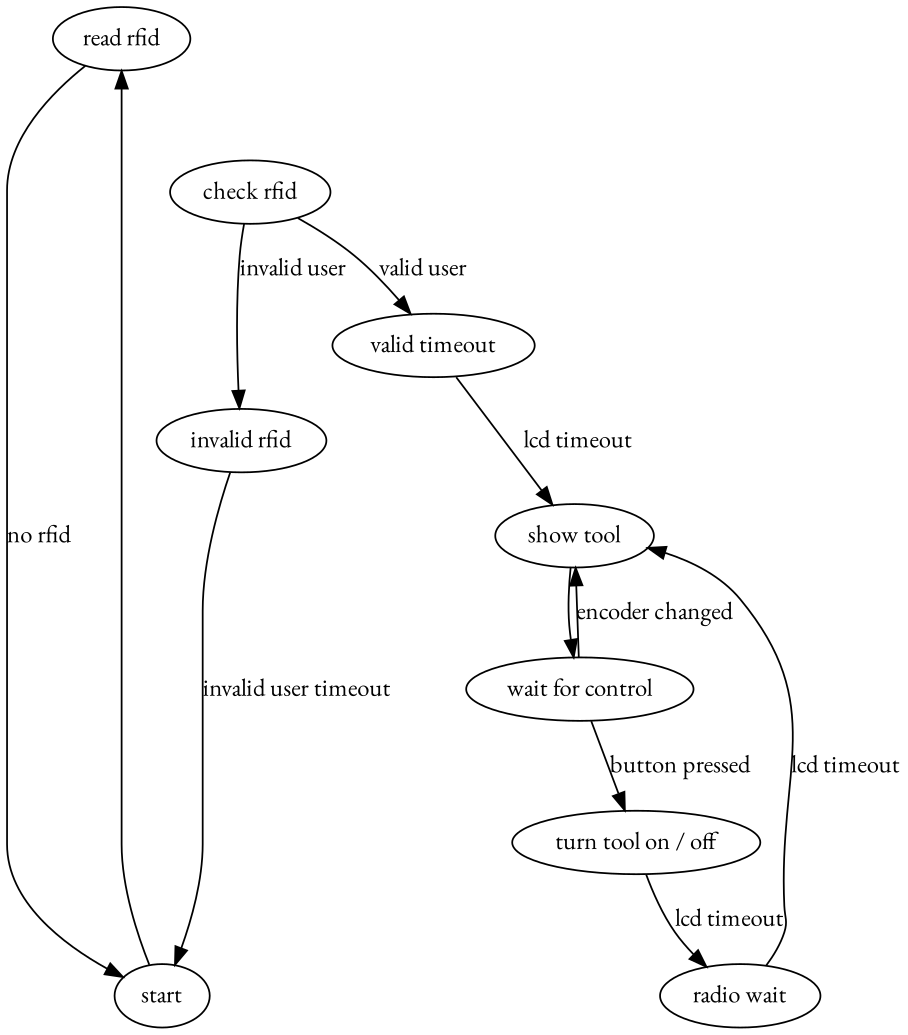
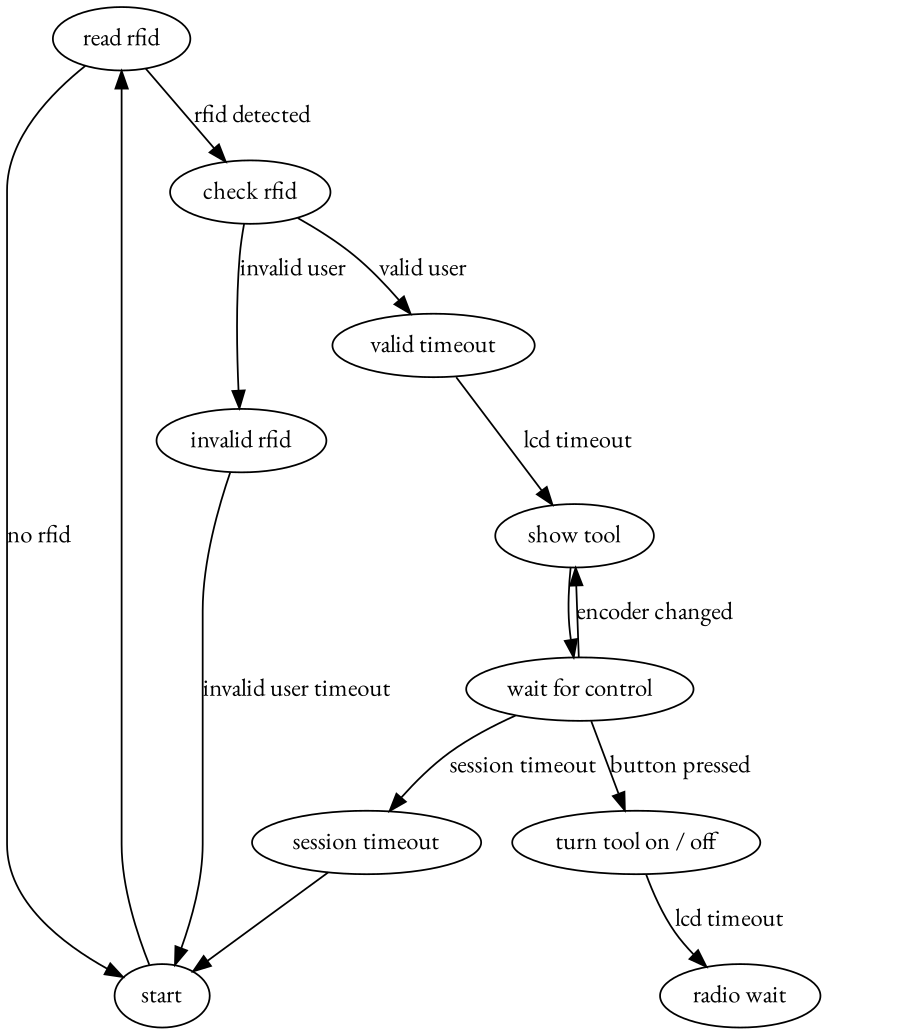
none -> (180, 109)
(792, 734) -> none
none -> (367, 842)
